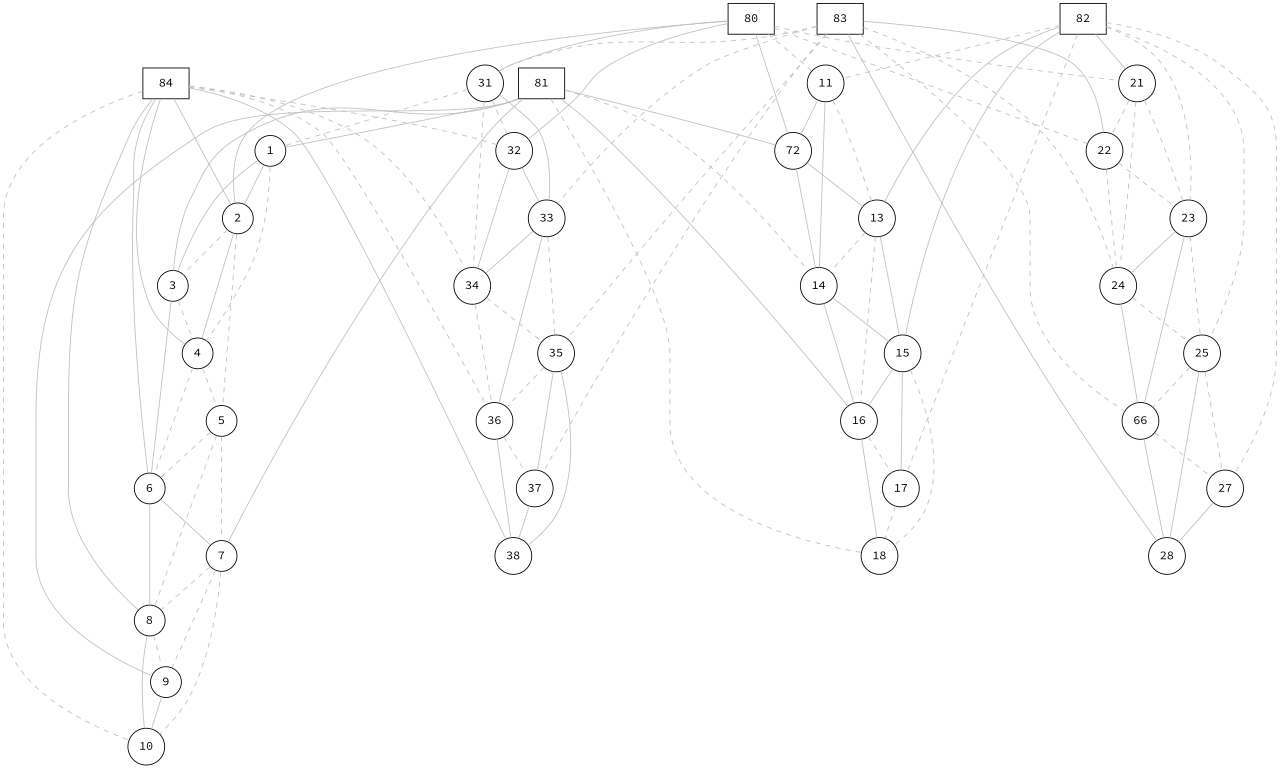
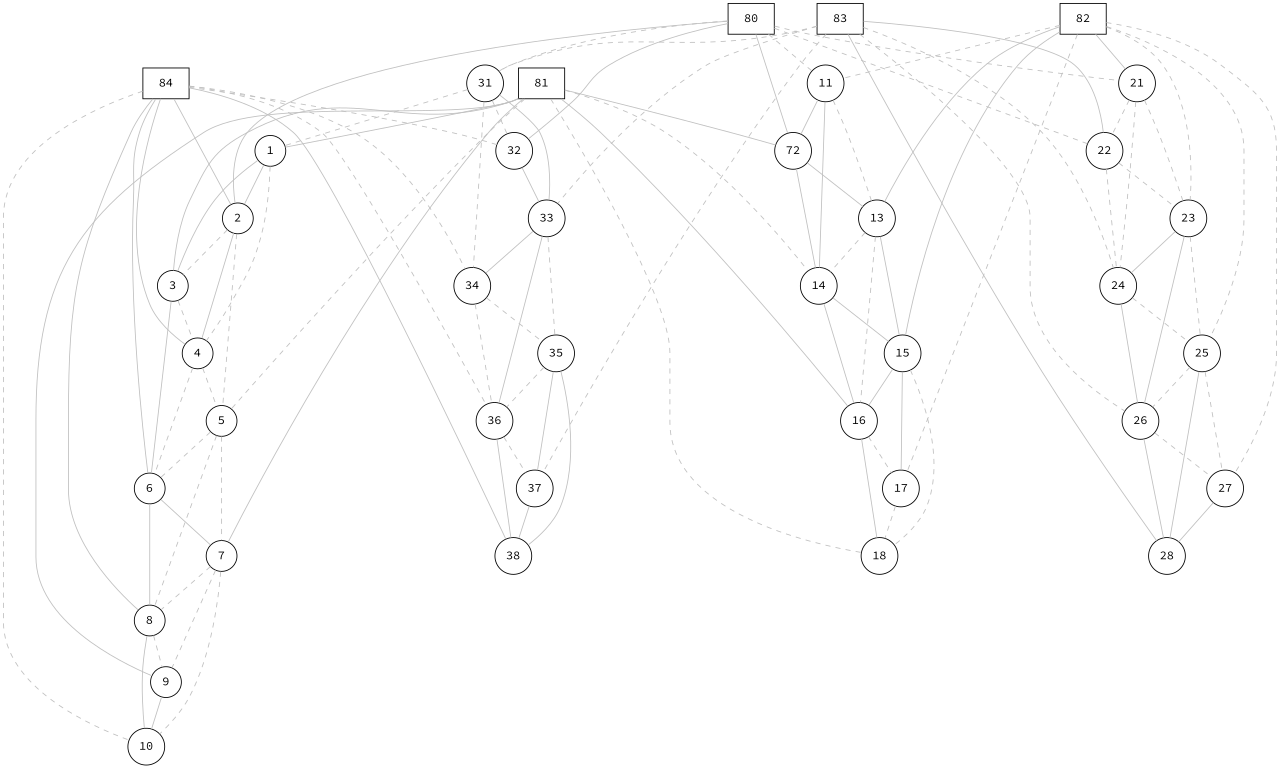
(611, 36) -> (611, 36)
(695, 185) -> none
(493, 218) -> none
none -> (375, 251)
(1140, 421) -> (1140, 421)
